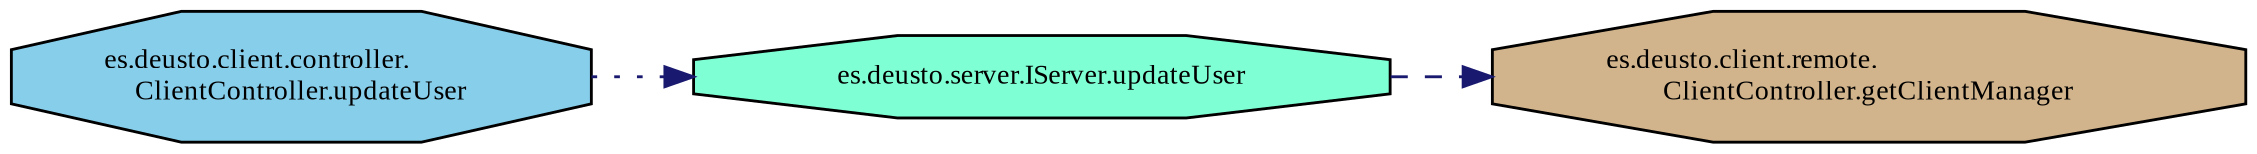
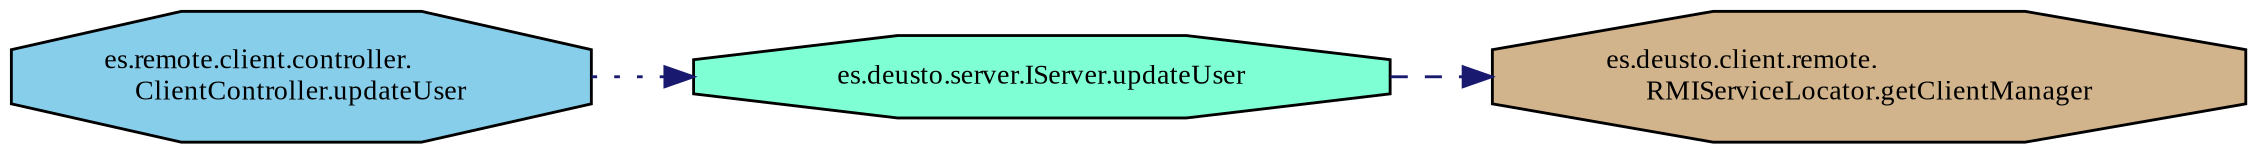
(301, 77) -> (301, 77)
(1869, 77) -> (1869, 77)
